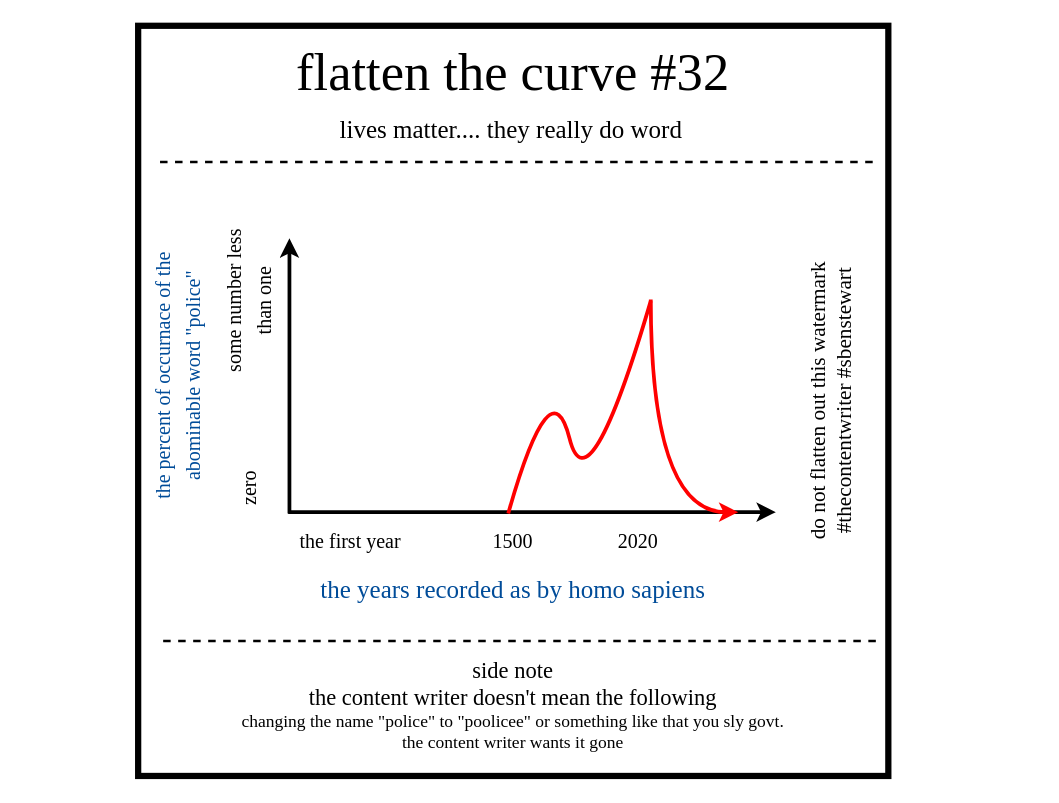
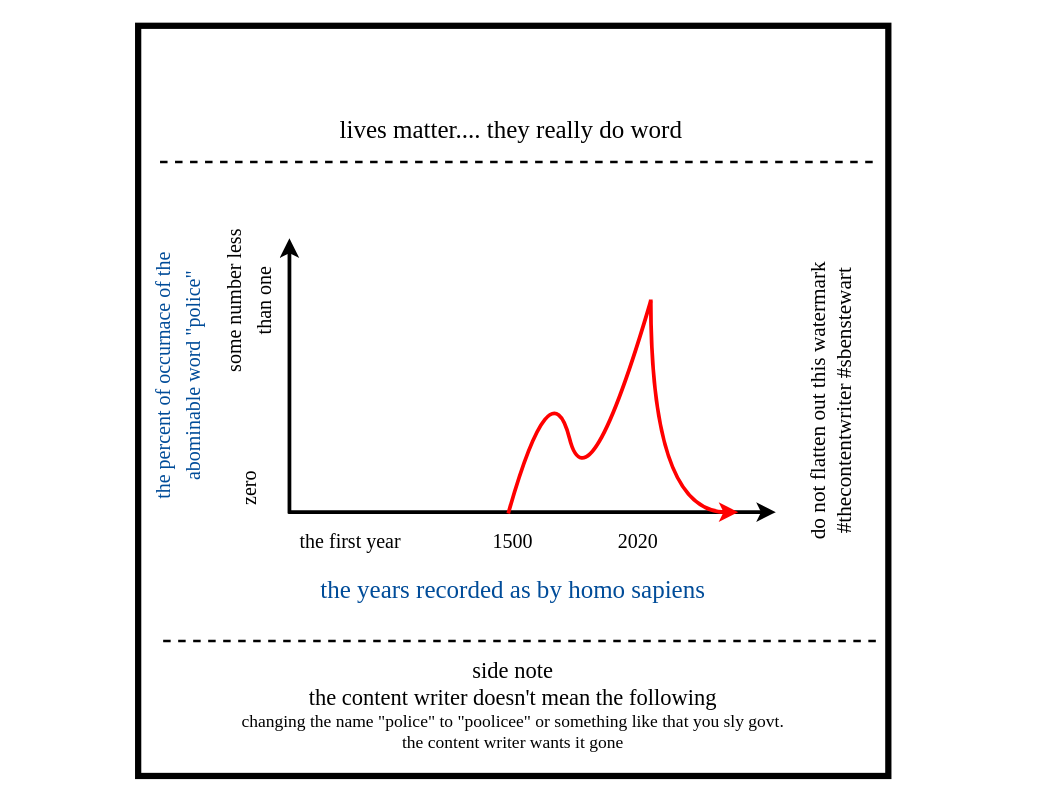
(513, 73) -> none
